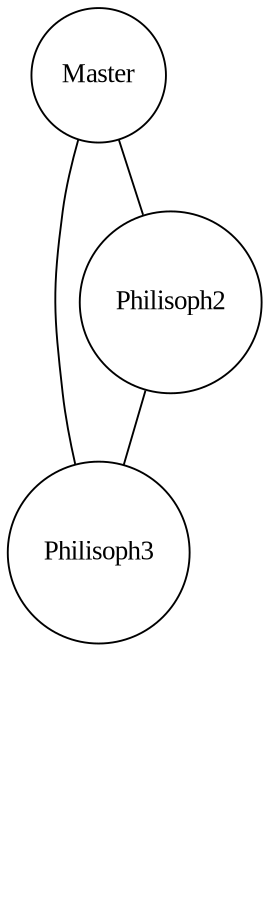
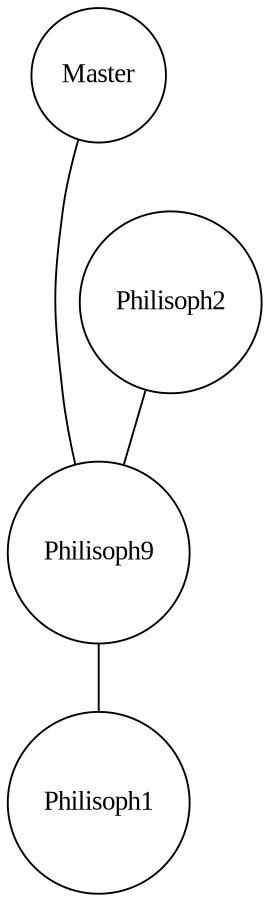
(131, 177) -> none
(99, 553) -> (99, 553)
none -> (99, 803)
